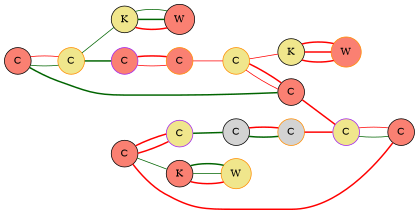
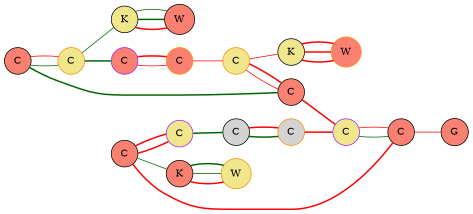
none -> (455, 132)
